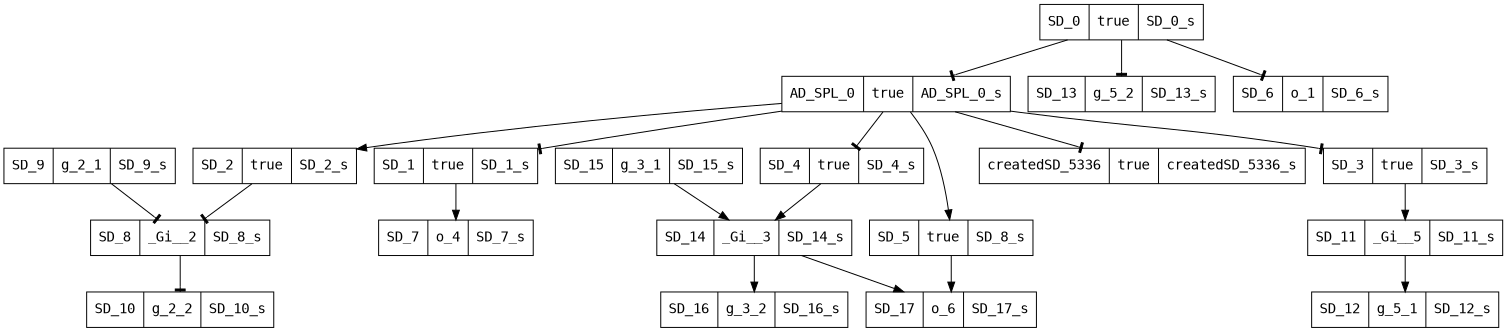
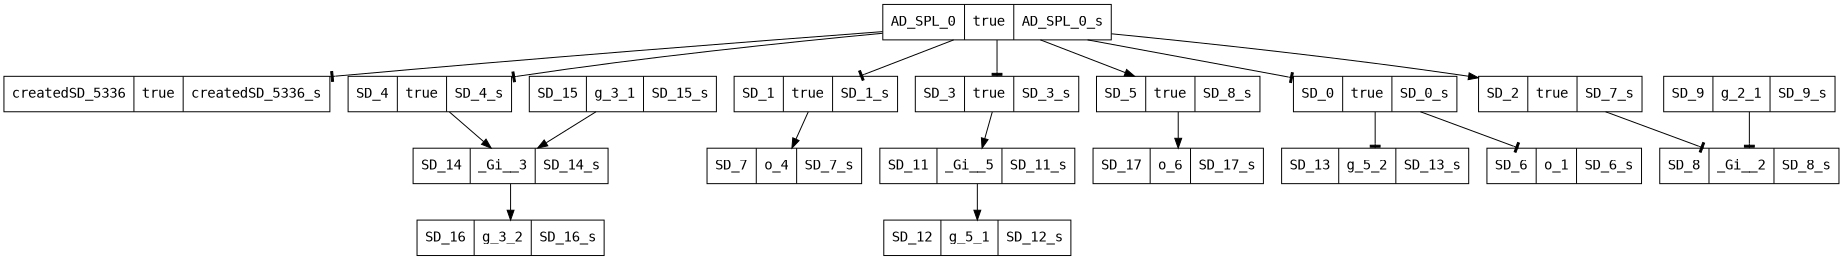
(1012, 57) -> (1188, 58)
(324, 165) -> (1610, 94)
(848, 272) -> none
(180, 310) -> none
